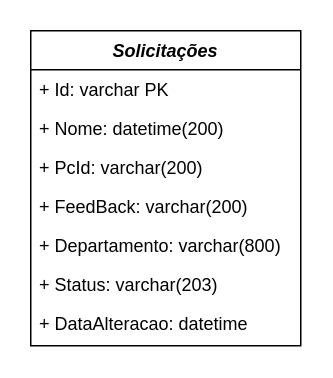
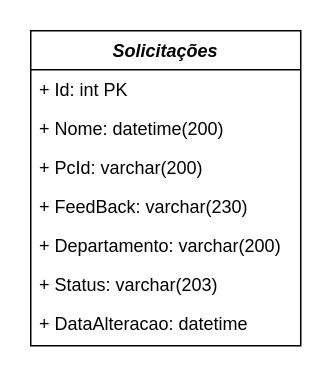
(110, 90) -> (88, 90)
(153, 207) -> (153, 207)
(173, 246) -> (173, 246)
